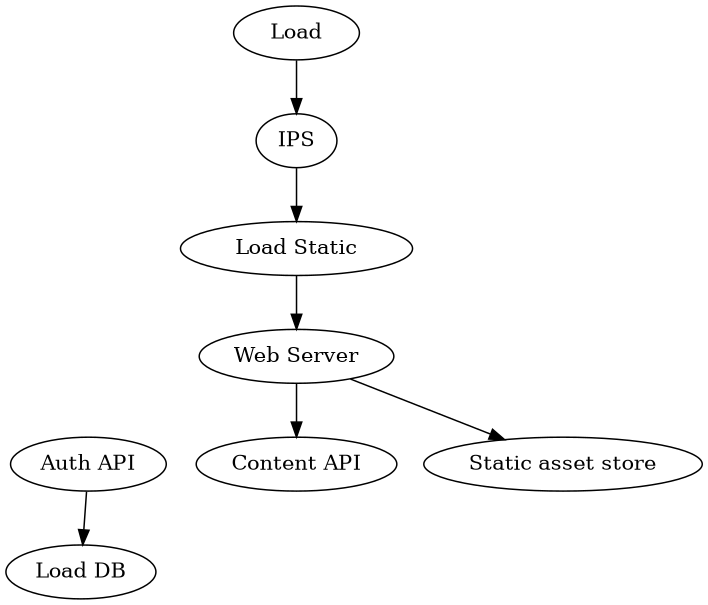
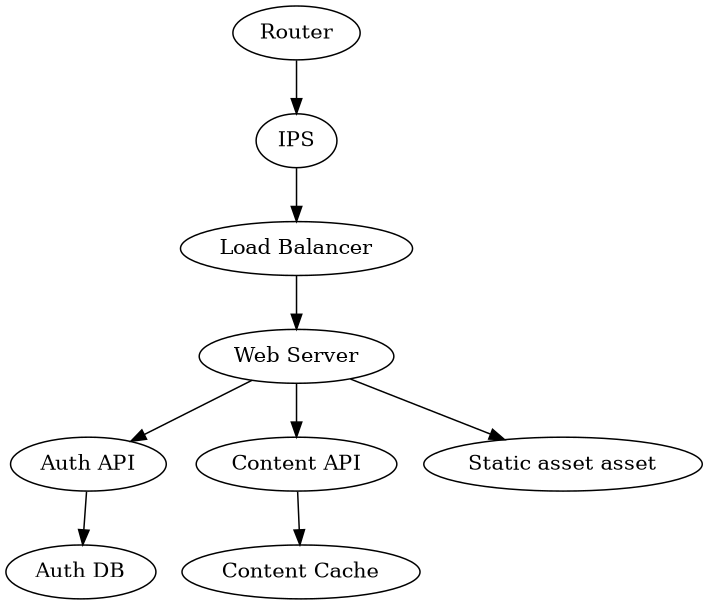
(297, 33) -> (297, 33)
(297, 249) -> (297, 249)
none -> (198, 407)
(563, 464) -> (563, 464)
(81, 572) -> (81, 572)
none -> (301, 572)
